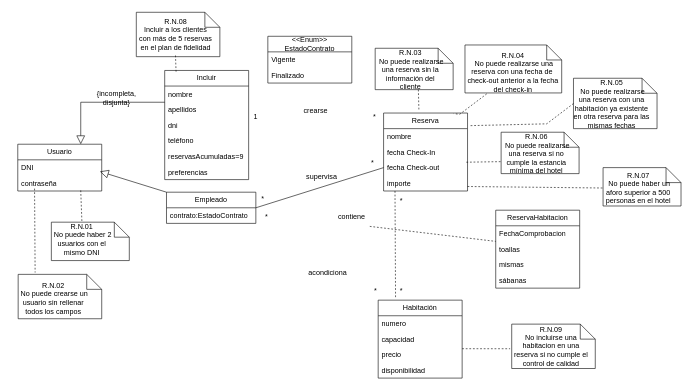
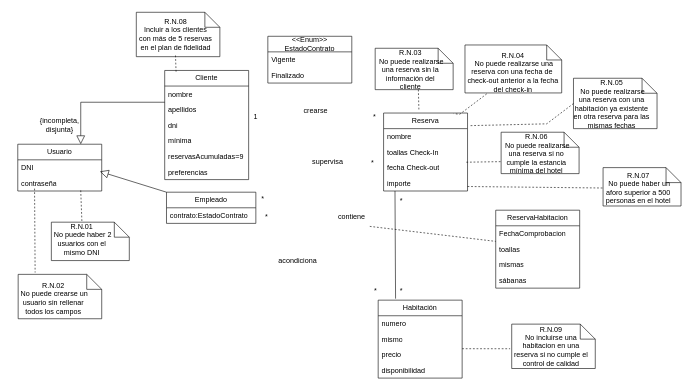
(207, 78) -> (207, 78)
(117, 98) -> (60, 125)
(183, 141) -> (179, 141)
(415, 153) -> (417, 153)
(322, 177) -> (328, 162)
(319, 188) -> none
(395, 246) -> (395, 246)
(328, 273) -> (298, 261)
(399, 340) -> (391, 340)
